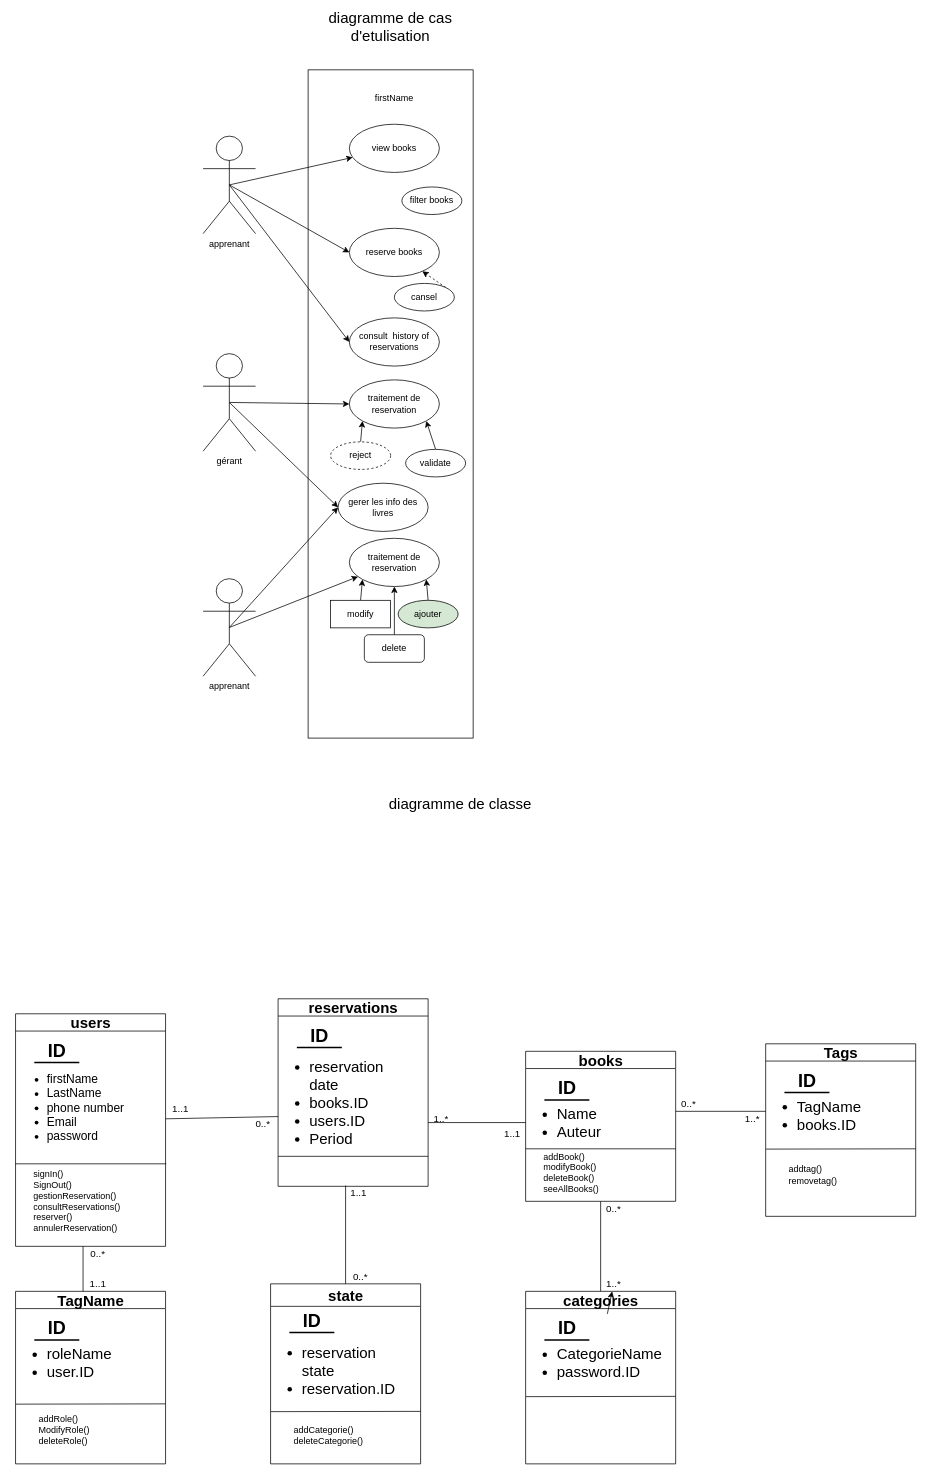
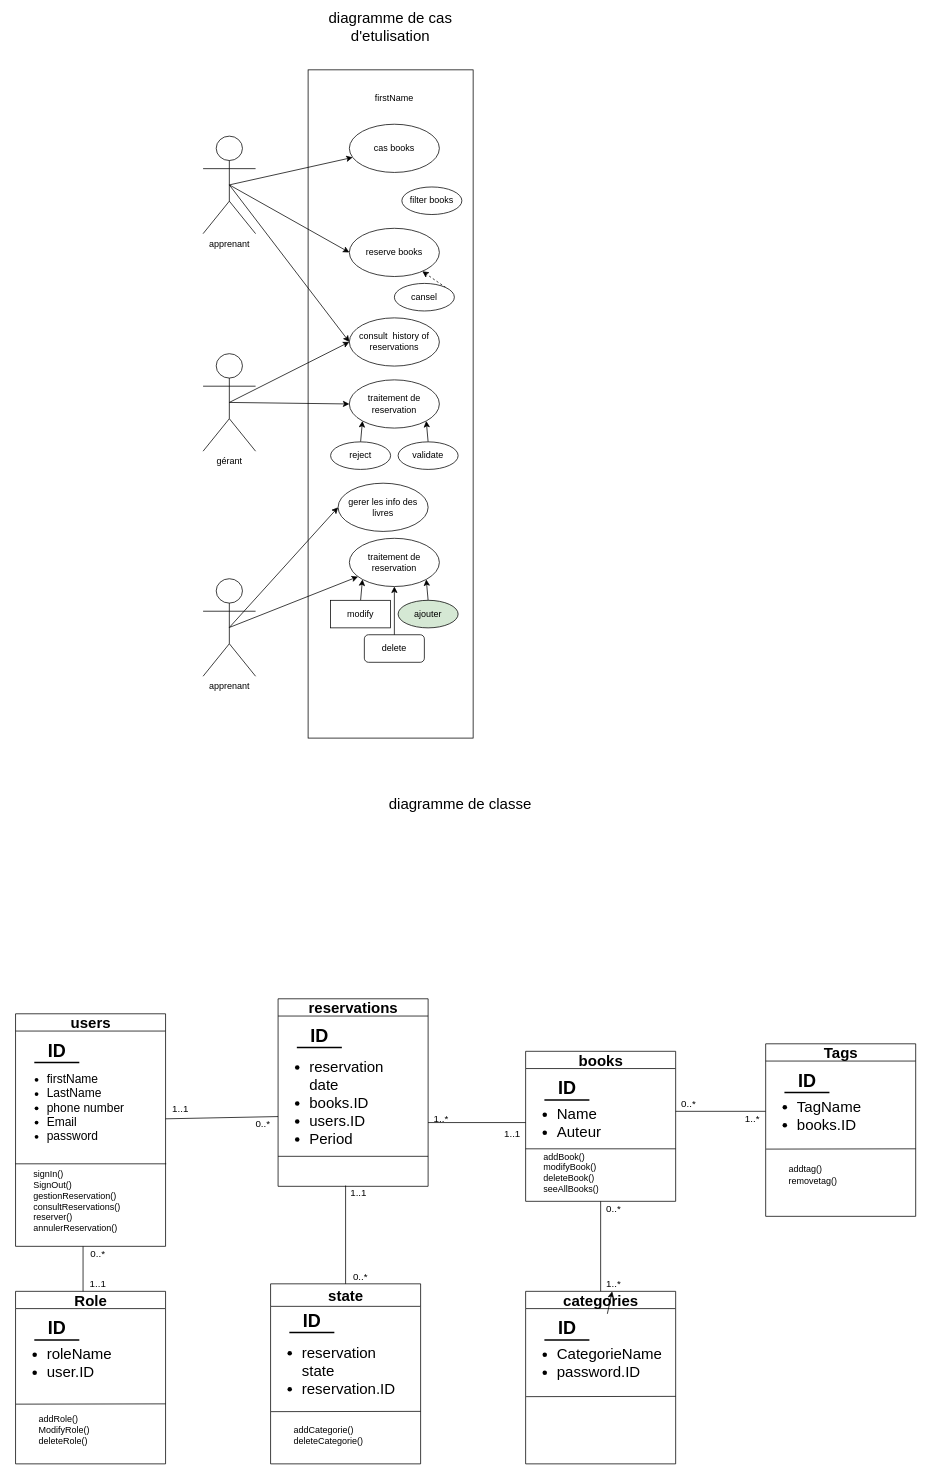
(394, 148) -> (394, 148)
none -> (300, 367)
(259, 432) -> none
(360, 456) -> (360, 456)
(435, 463) -> (428, 456)
(91, 1300) -> (91, 1300)
